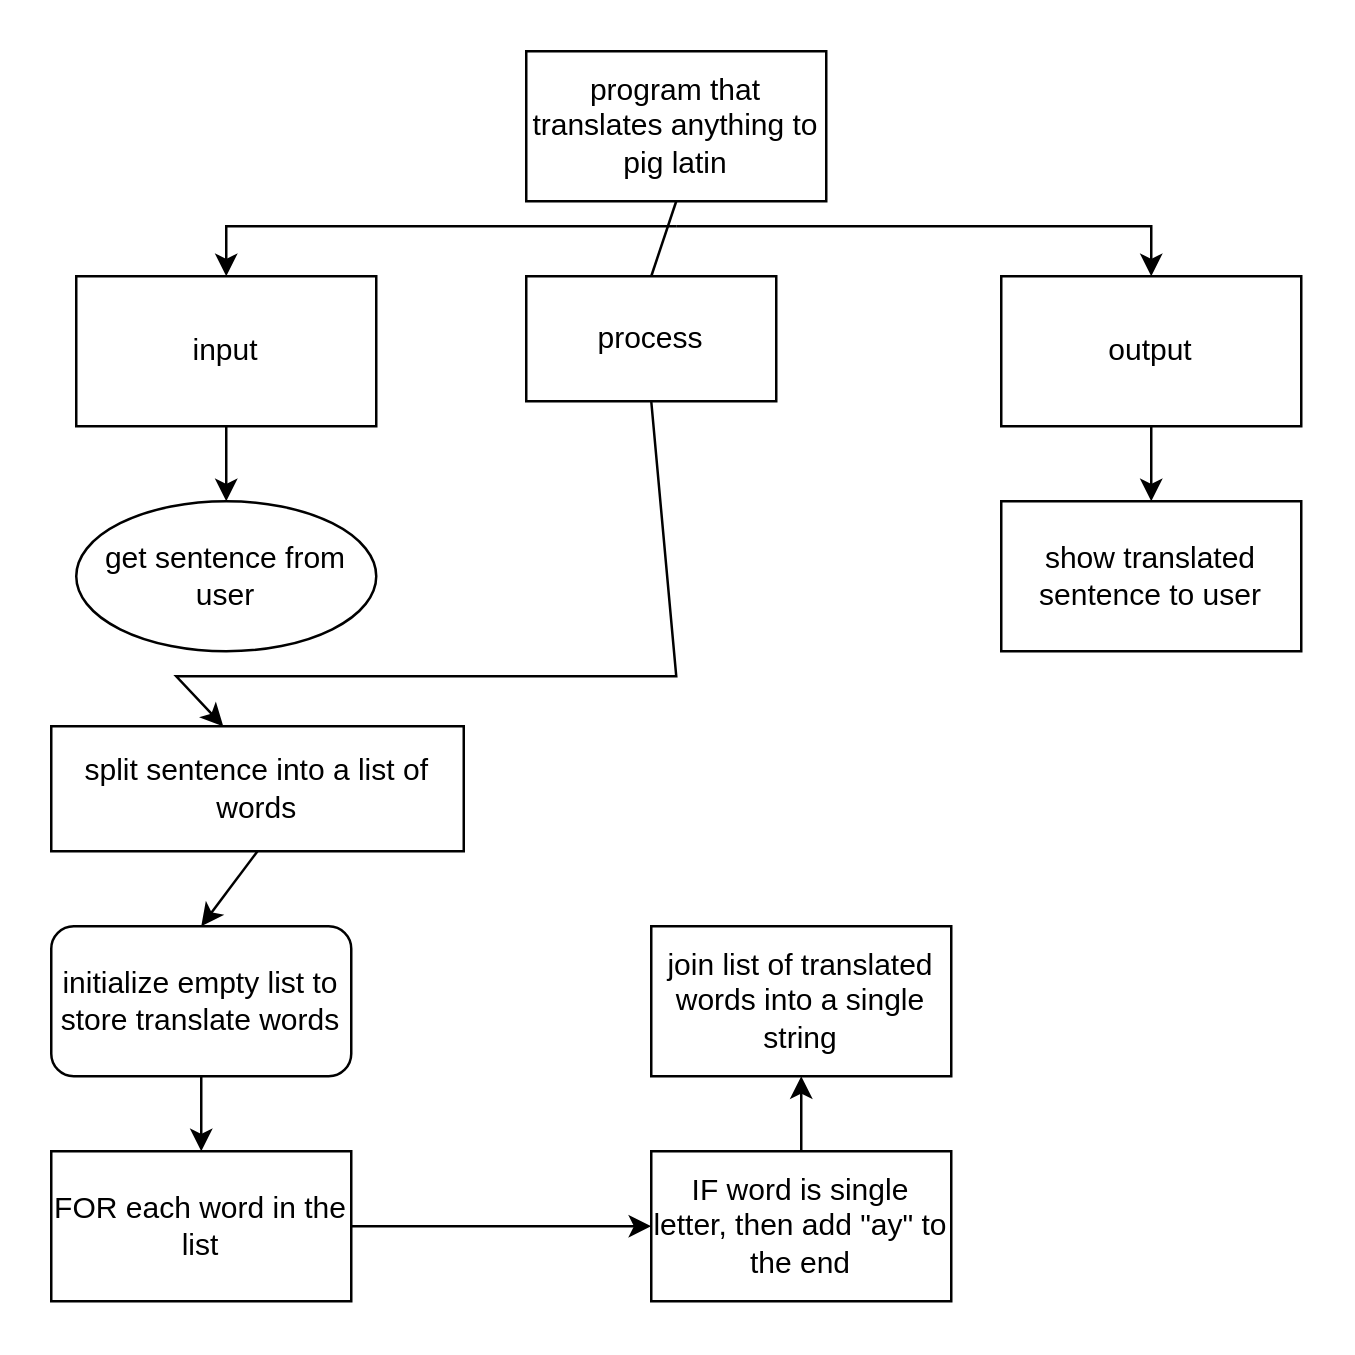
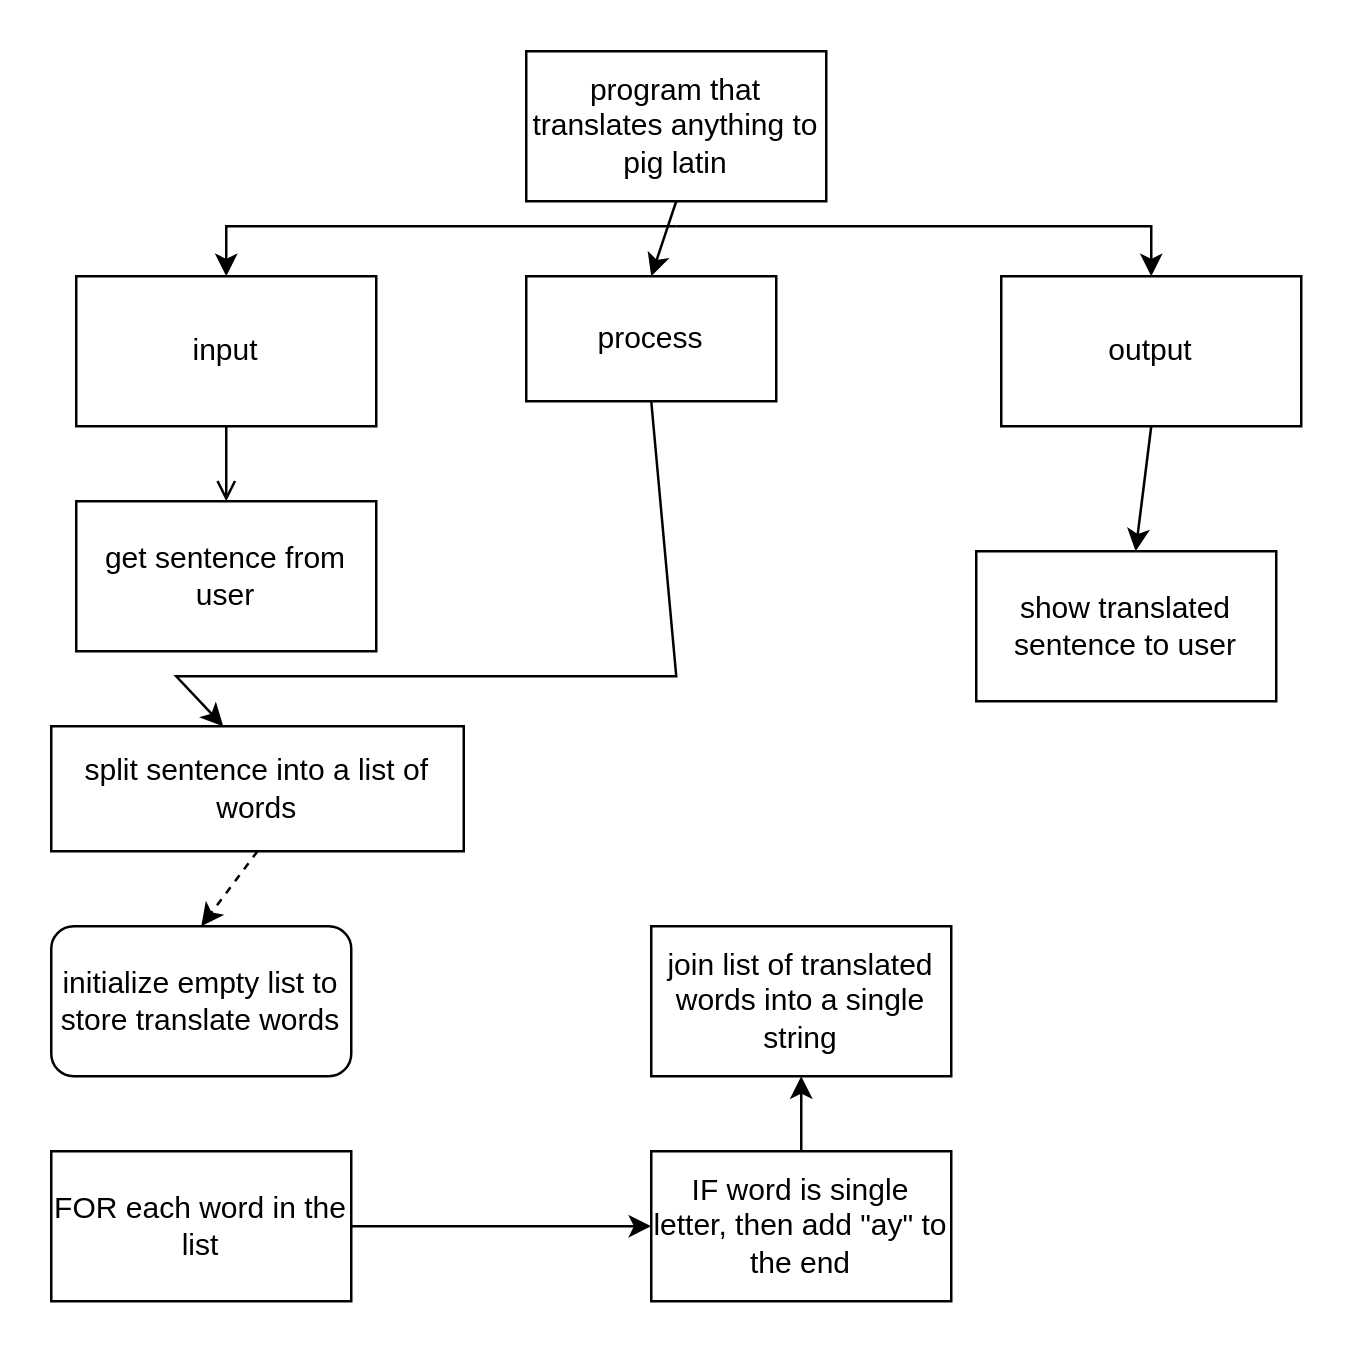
(654, 267) -> (657, 259)
(226, 483) -> (226, 487)
(226, 576) -> (226, 576)
(1151, 576) -> (1126, 626)
(233, 884) -> (233, 884)
(201, 1105) -> none
